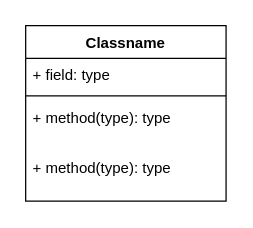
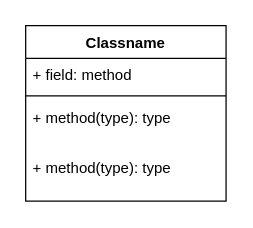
(77, 75) -> (86, 75)
